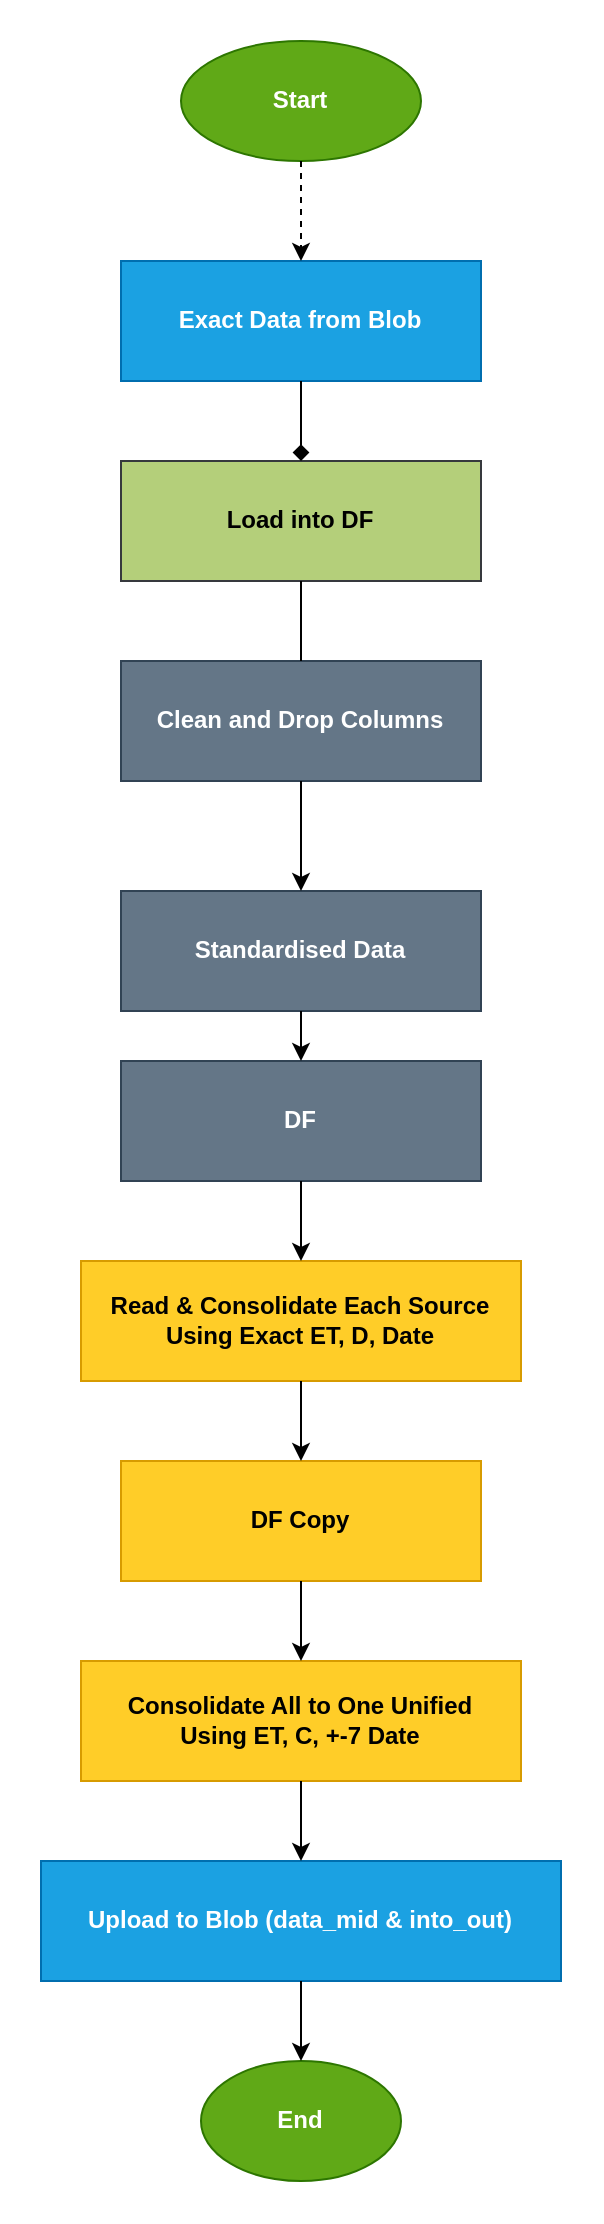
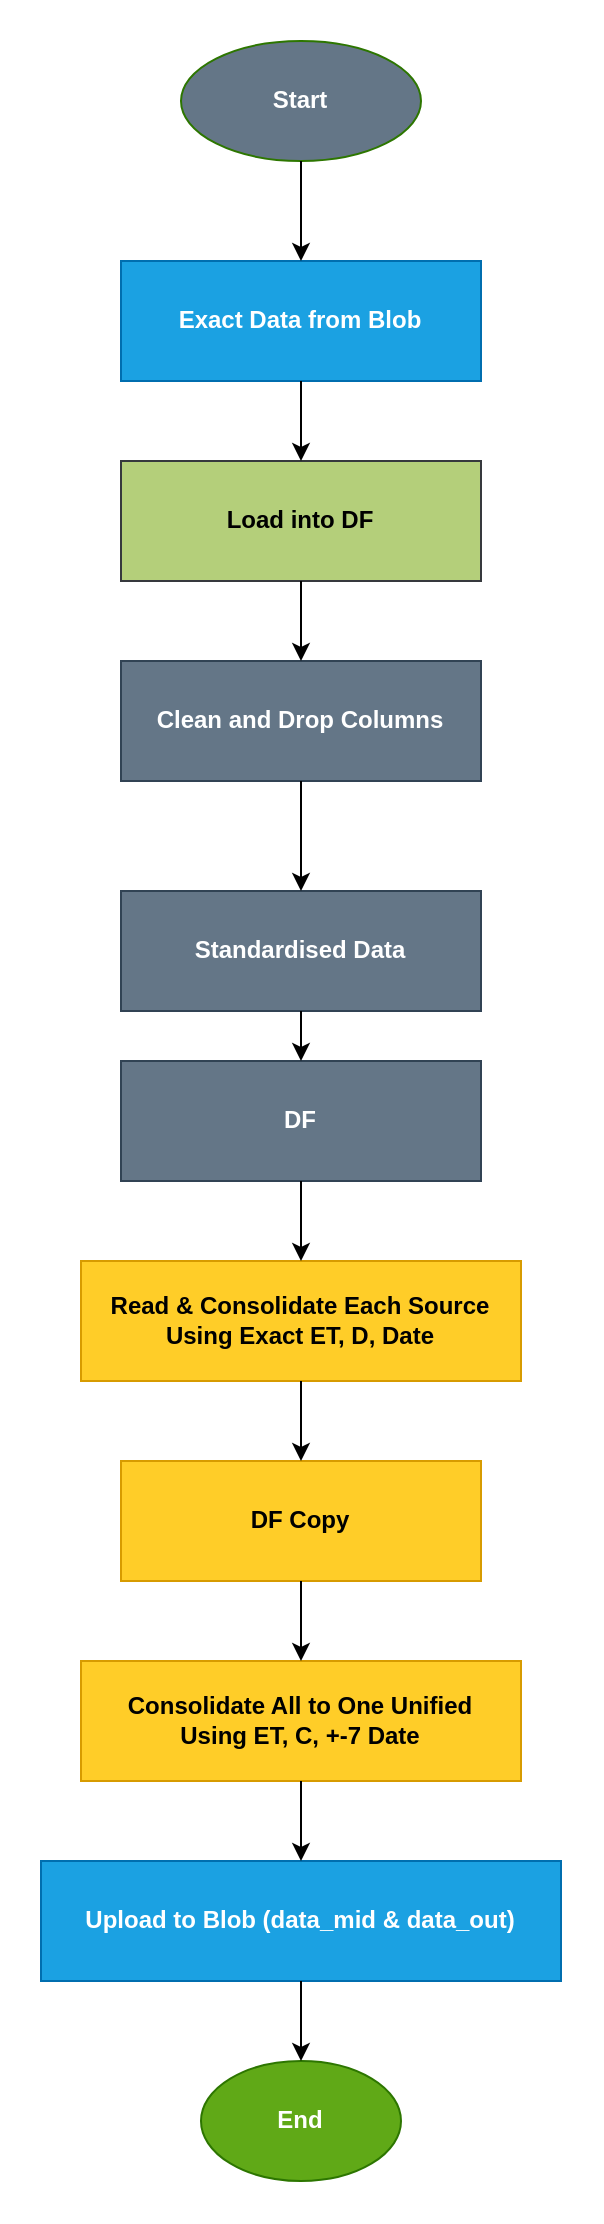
(301, 101) -> (301, 101)
(301, 205) -> (301, 205)
(301, 445) -> (301, 446)
(301, 651) -> (301, 646)
(301, 1921) -> (301, 1921)
